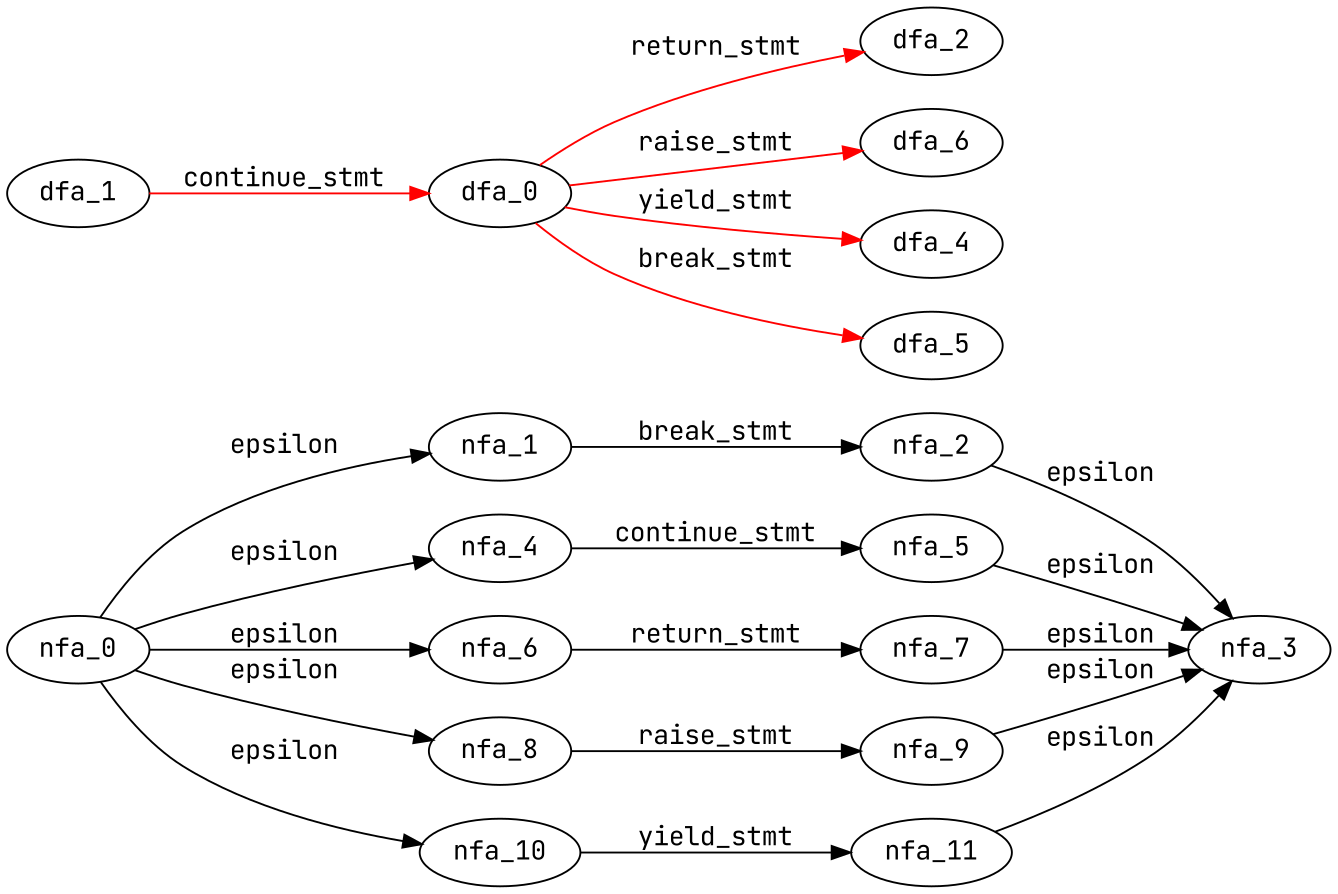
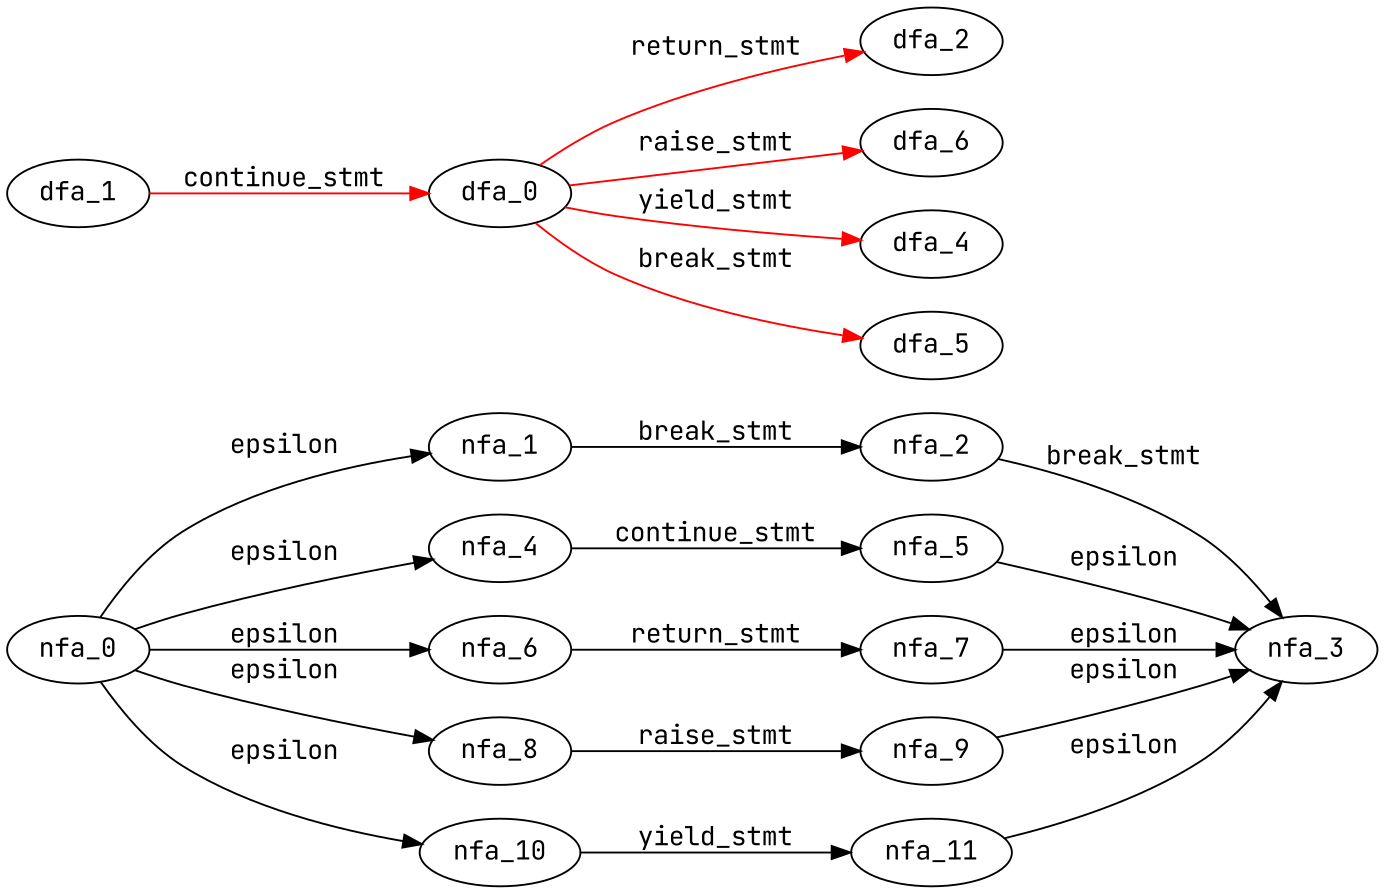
(1100, 474) -> (1124, 457)
